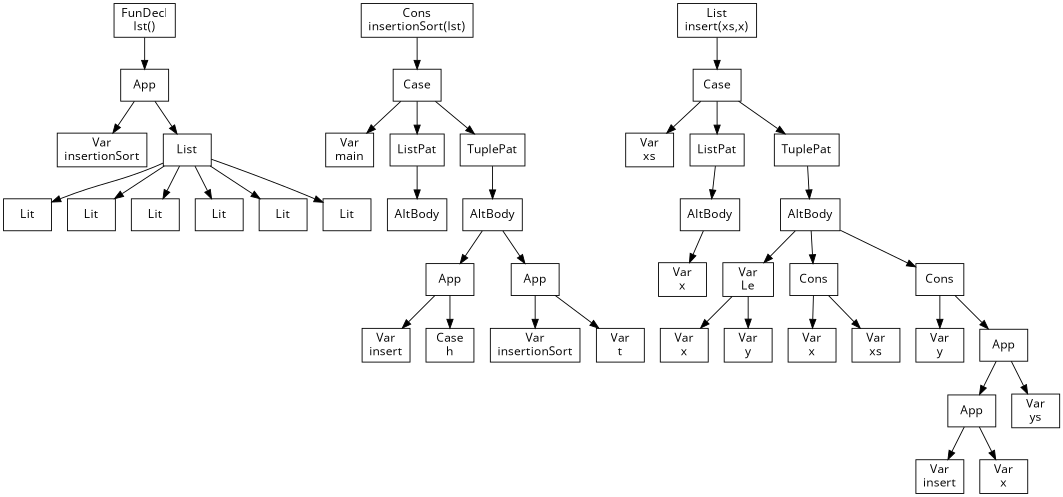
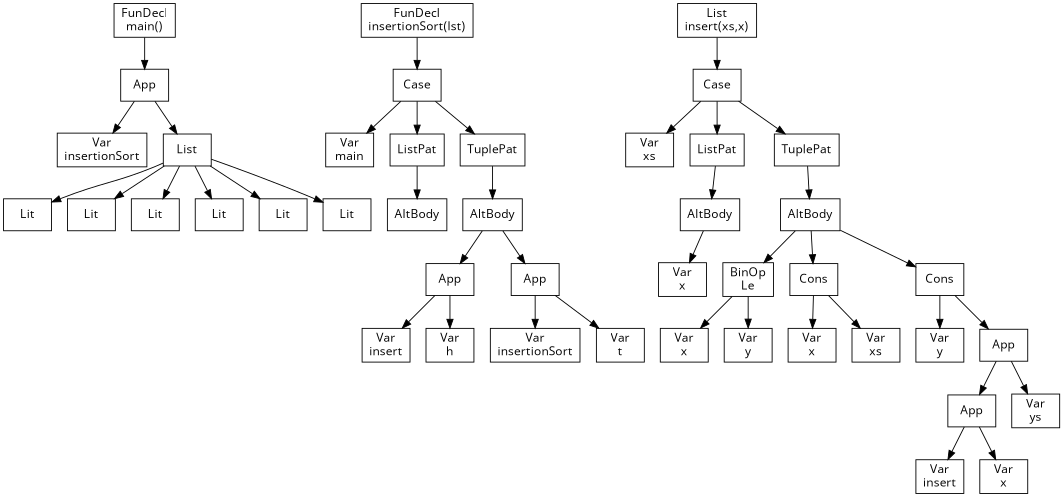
(145, 20) -> (145, 20)
(417, 20) -> (417, 20)
(748, 280) -> (748, 280)
(450, 345) -> (450, 345)
